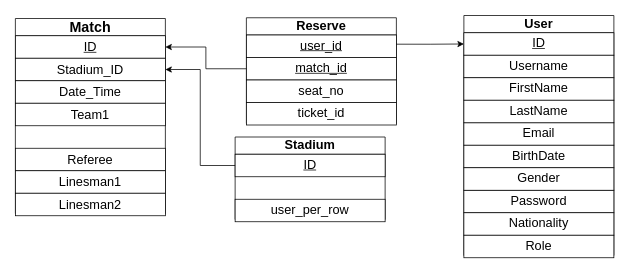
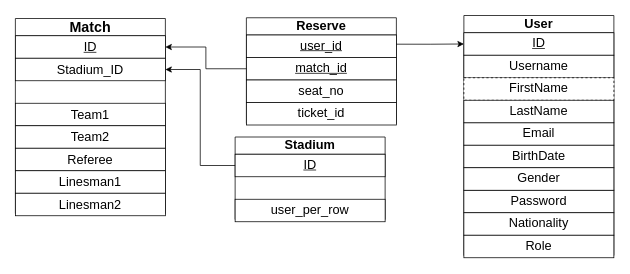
(539, 89) -> (539, 89)
(90, 92) -> none
none -> (90, 137)
